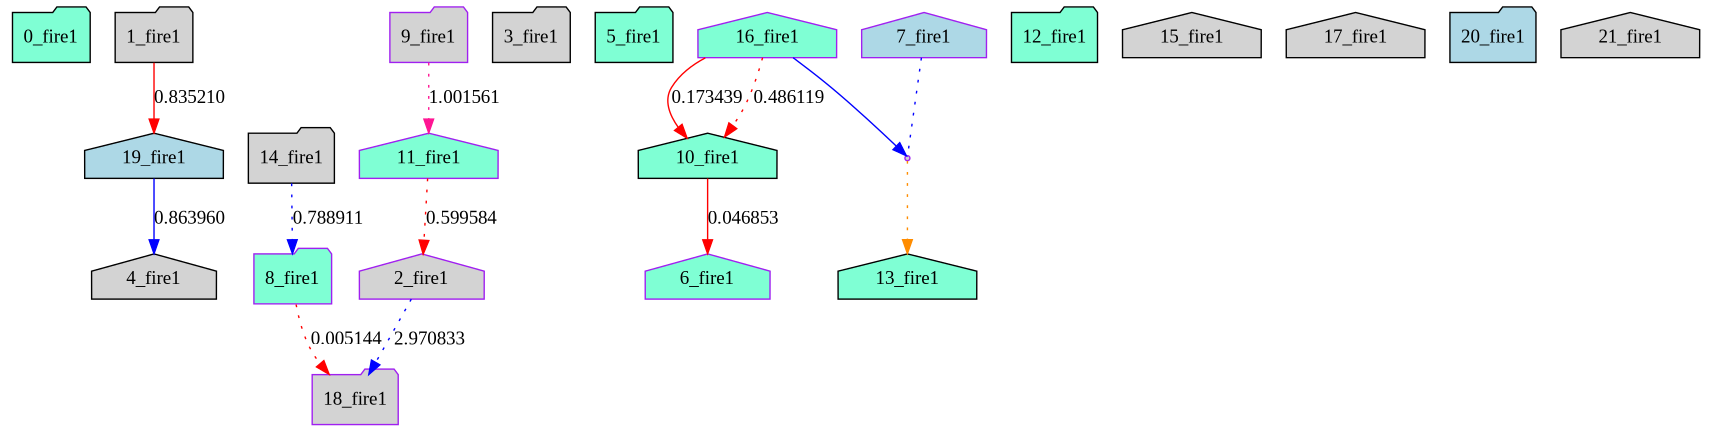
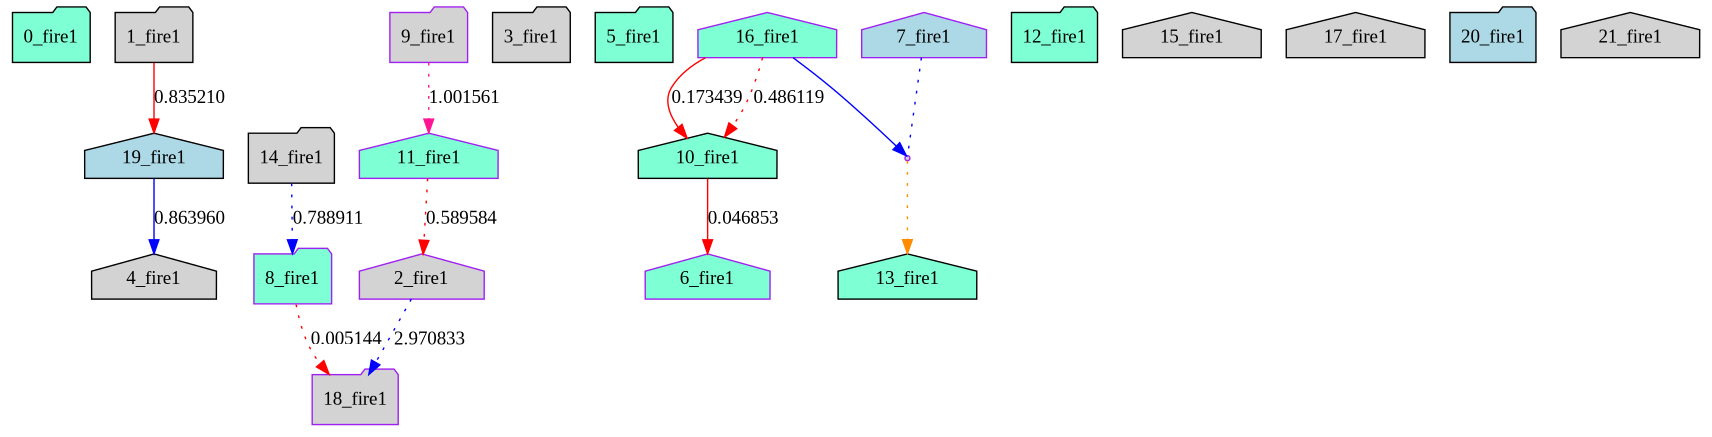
(462, 219) -> (462, 219)
